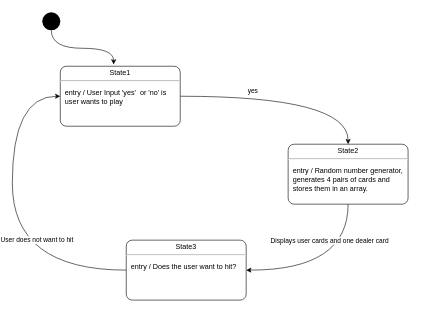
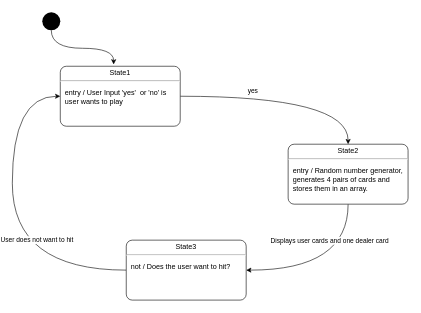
(186, 240) -> (186, 240)
